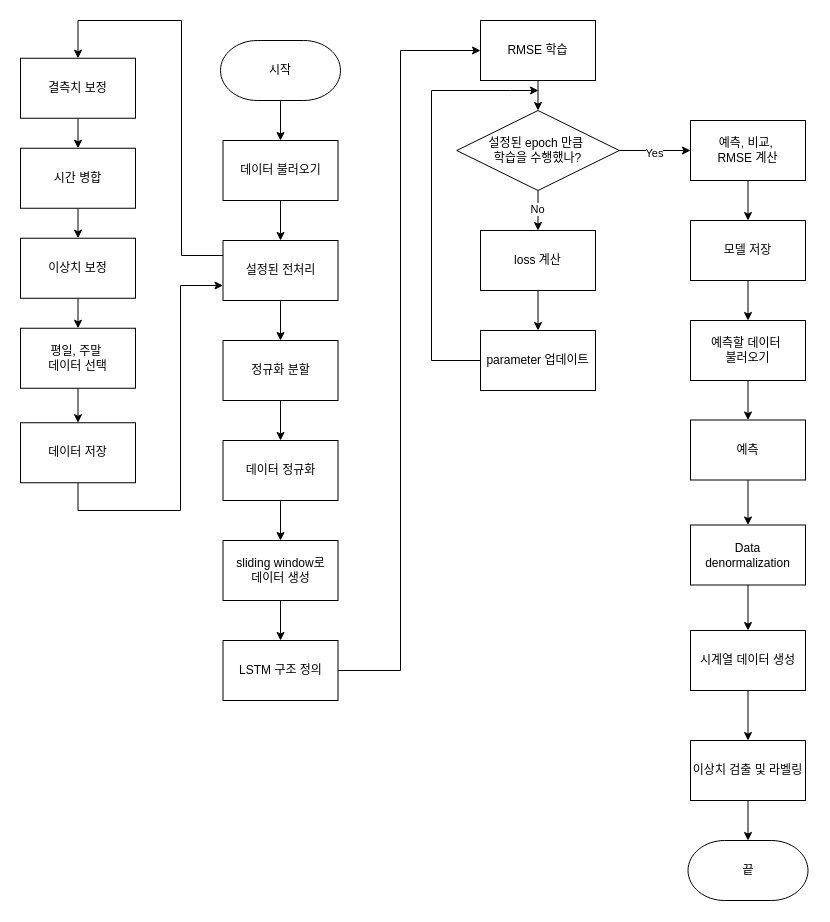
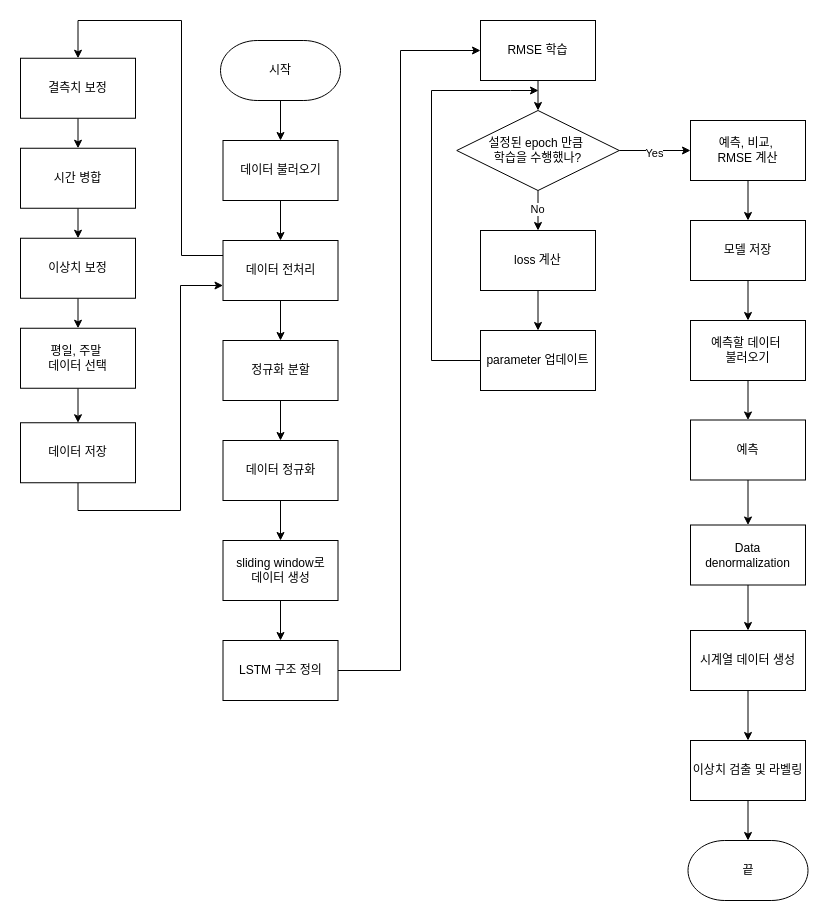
(281, 271) -> (281, 271)
